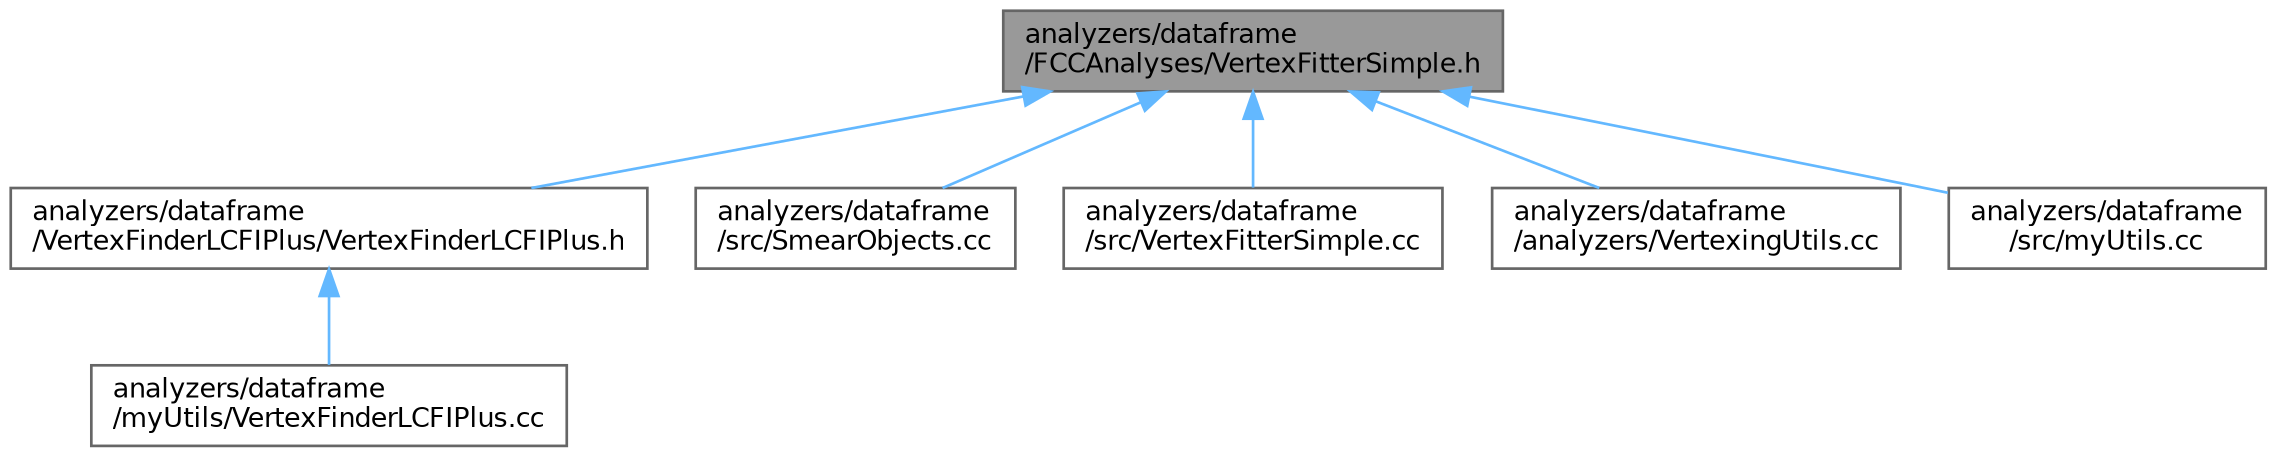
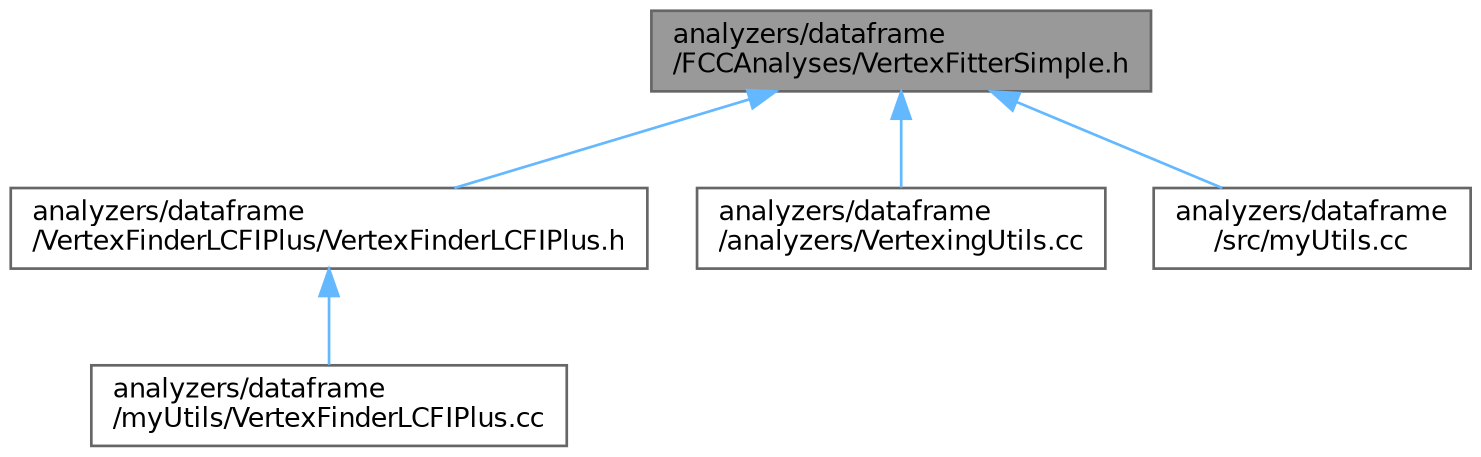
(856, 228) -> none
(1253, 228) -> none
